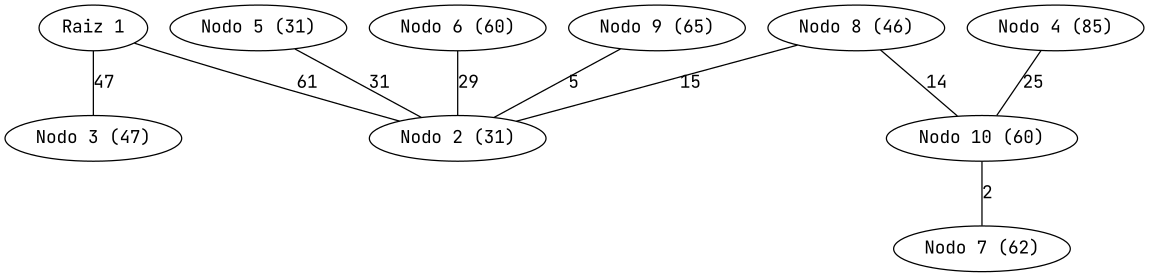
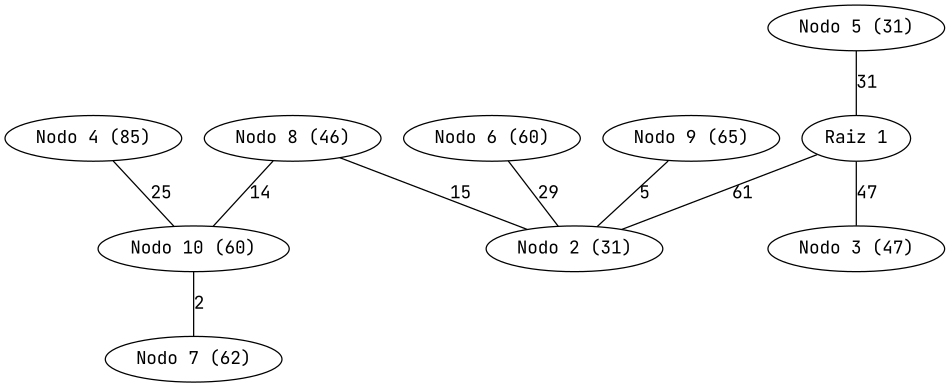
(358, 83) -> (856, 83)
